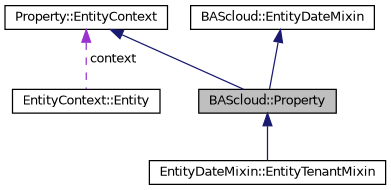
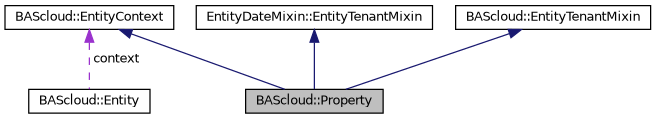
(86, 18) -> (89, 18)
(282, 18) -> (553, 18)
(86, 101) -> (89, 101)
(268, 143) -> (314, 66)
